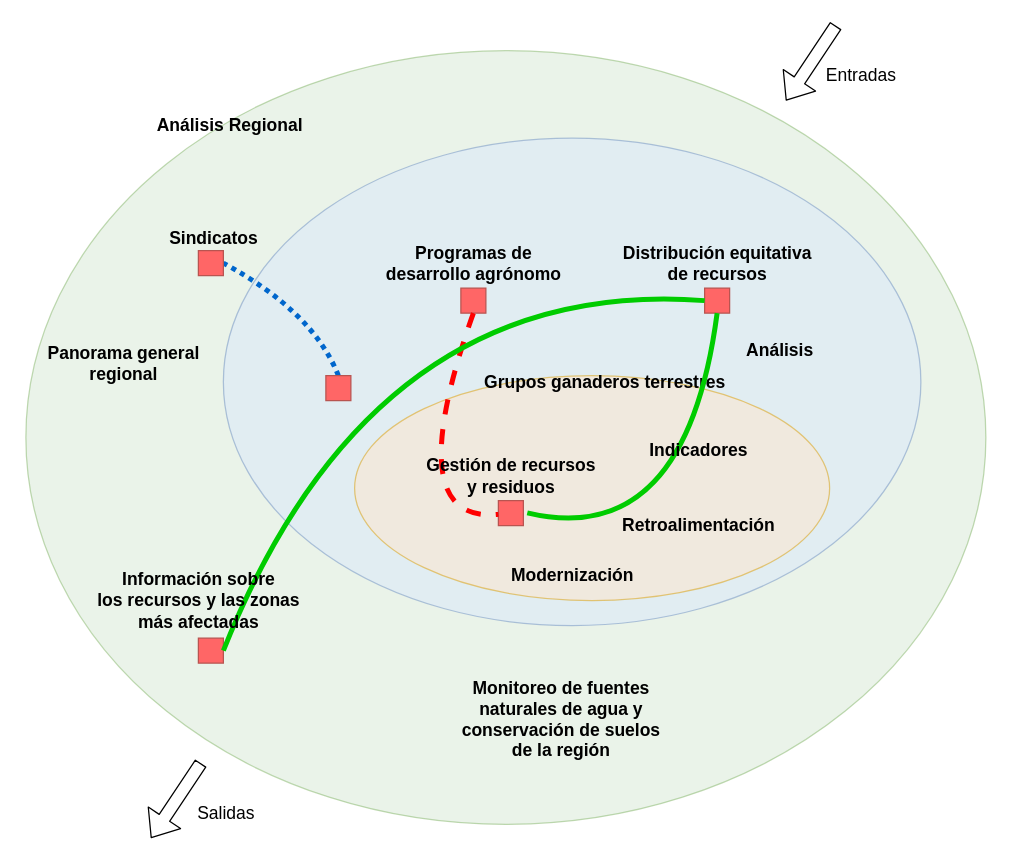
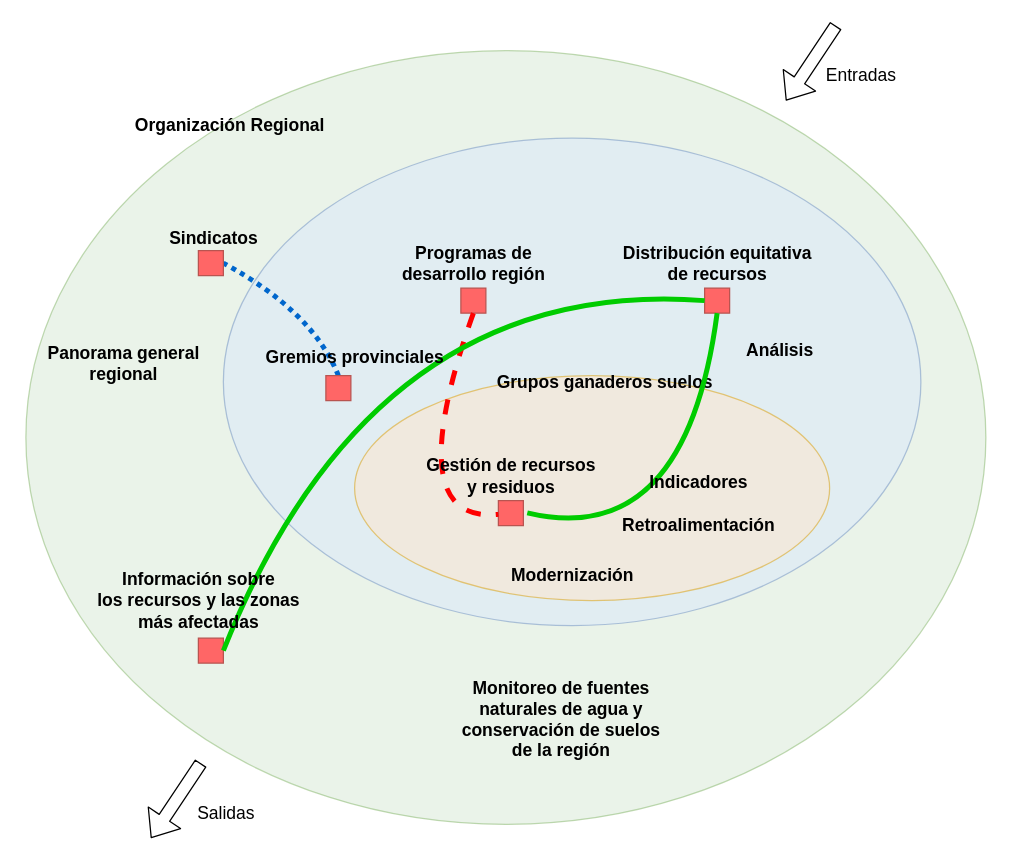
(230, 126) -> (230, 126)
(474, 263) -> (474, 263)
none -> (354, 357)
(605, 382) -> (605, 382)
(698, 450) -> (698, 481)
